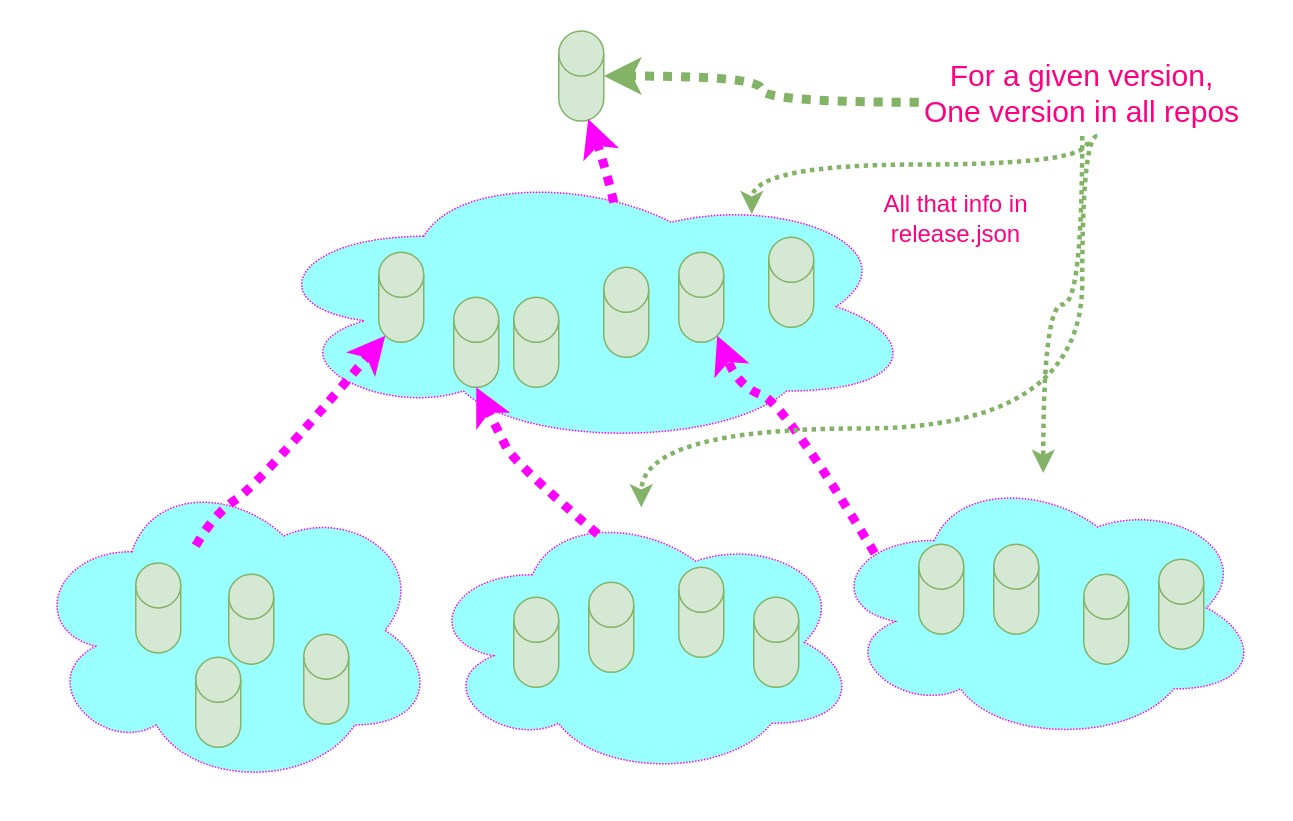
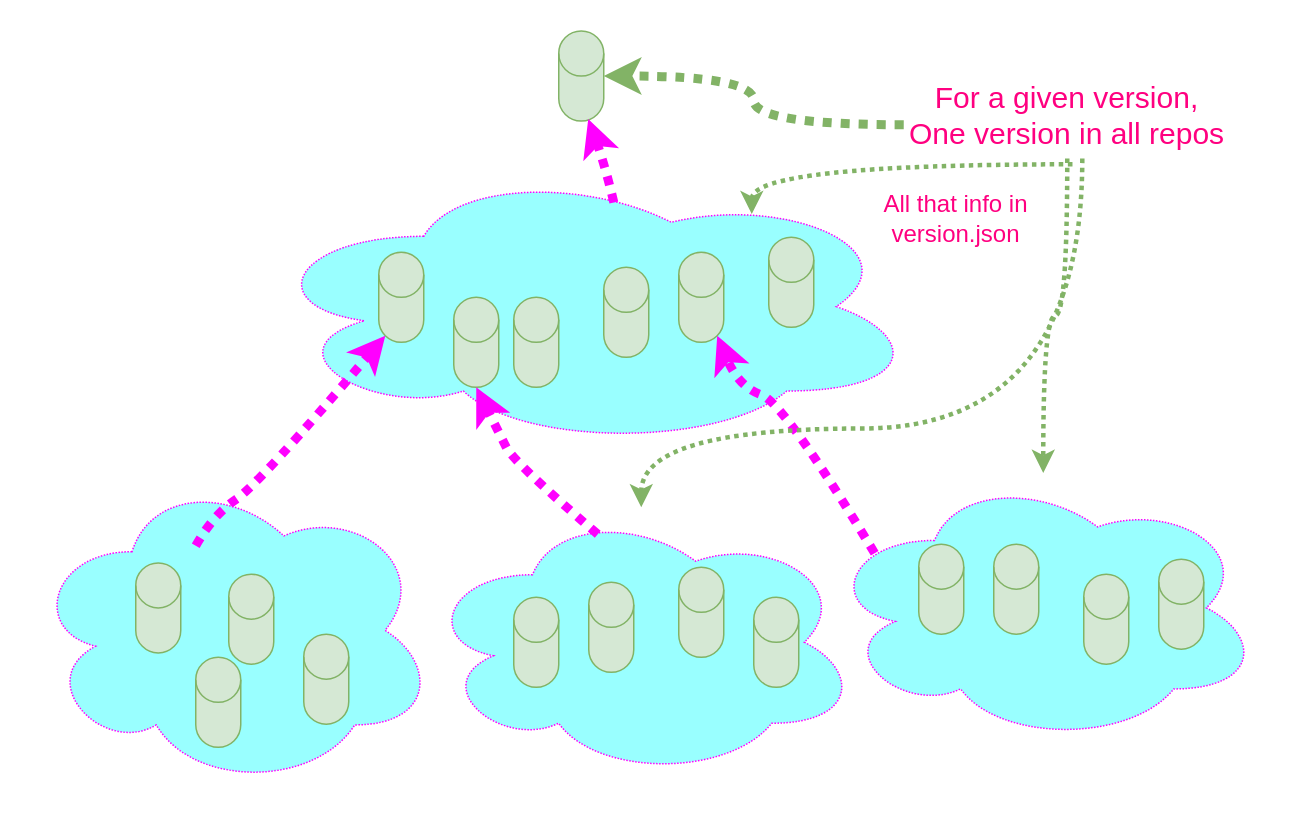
(1082, 102) -> (1067, 125)
(956, 218) -> (956, 218)
